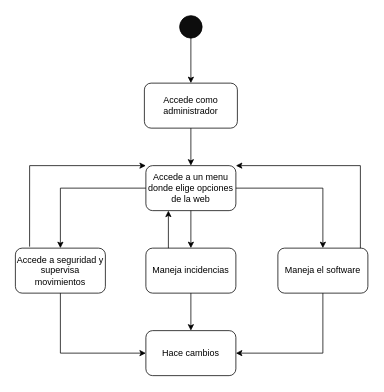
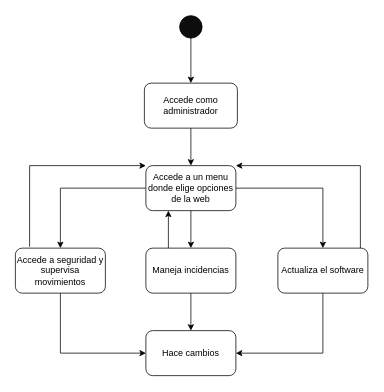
(323, 270) -> (323, 270)
